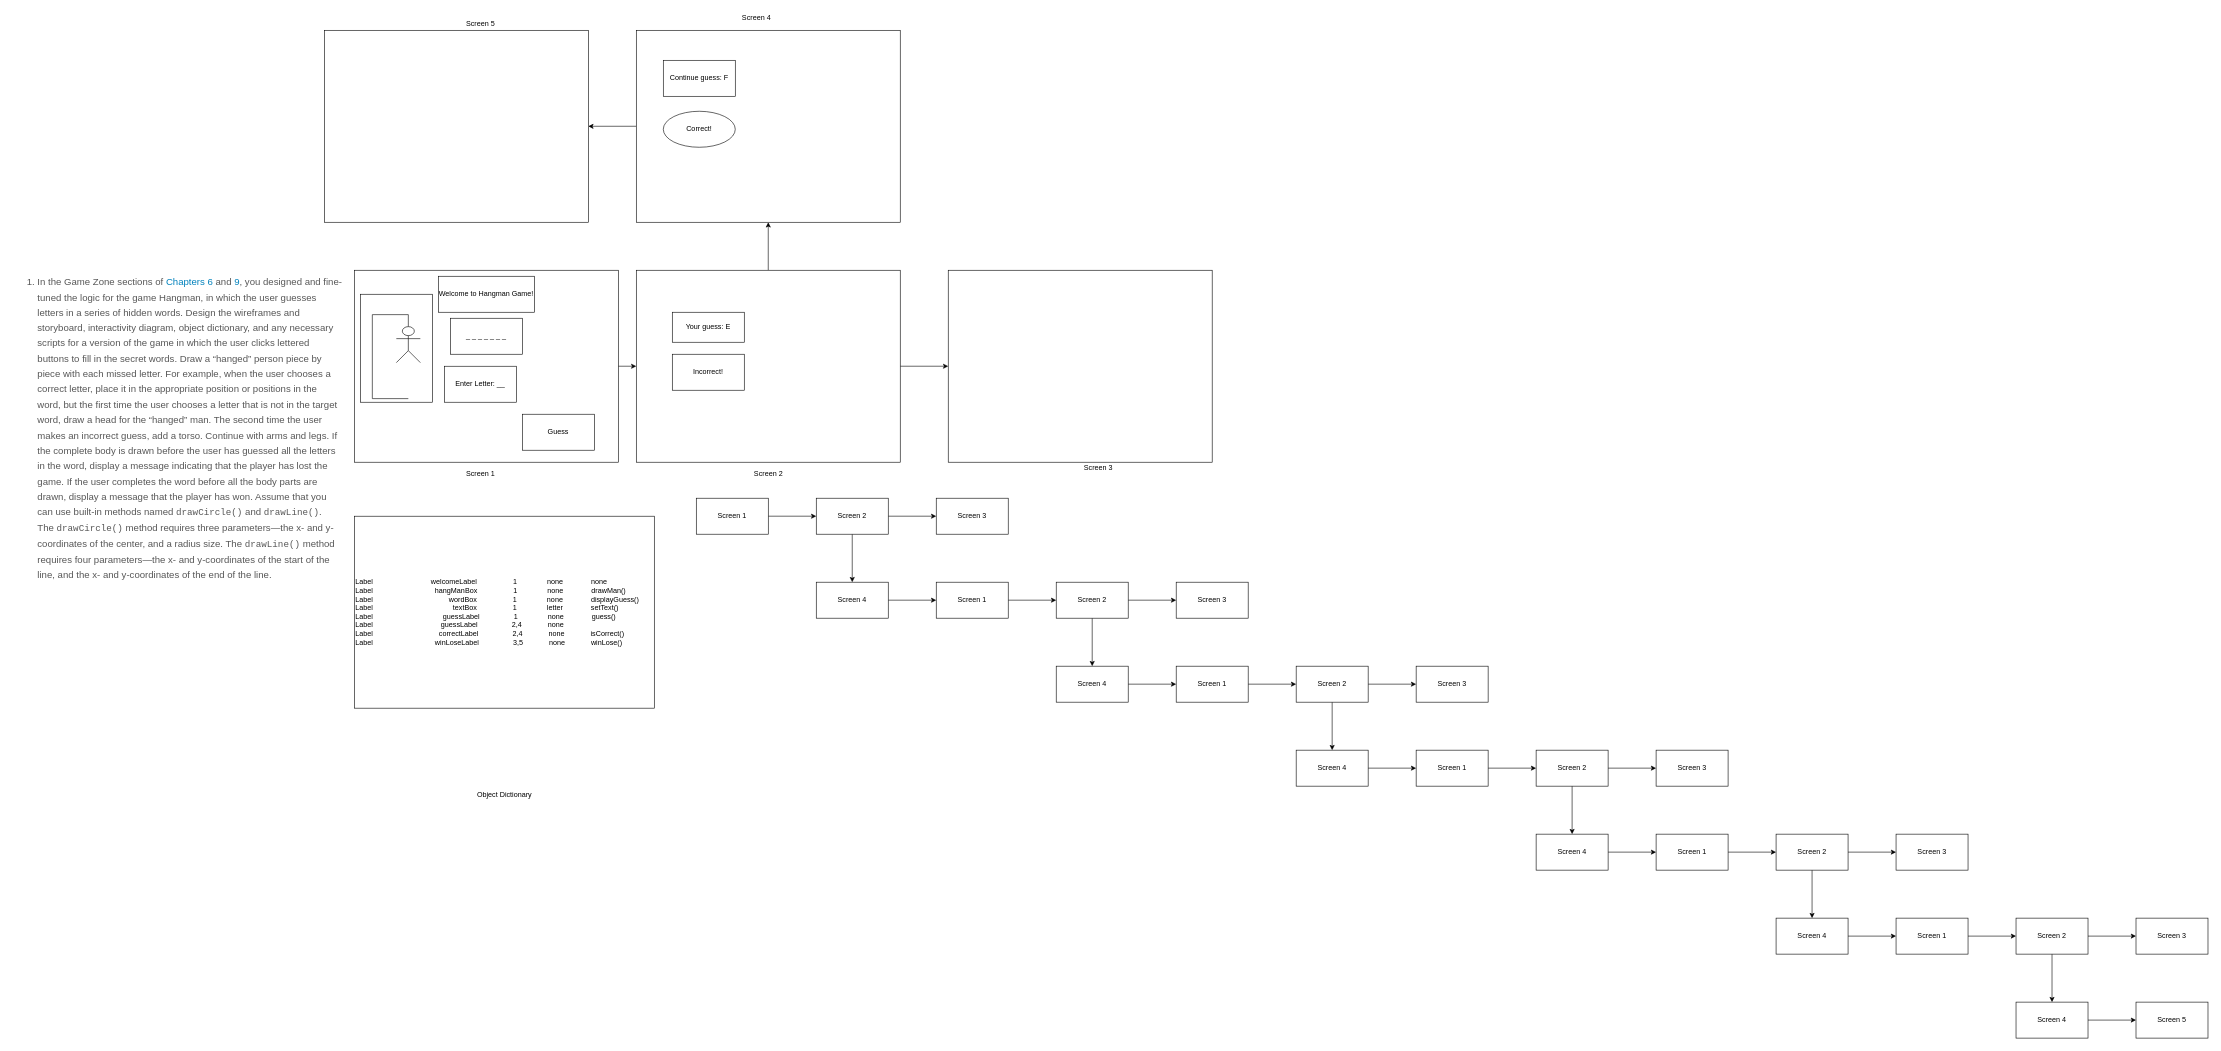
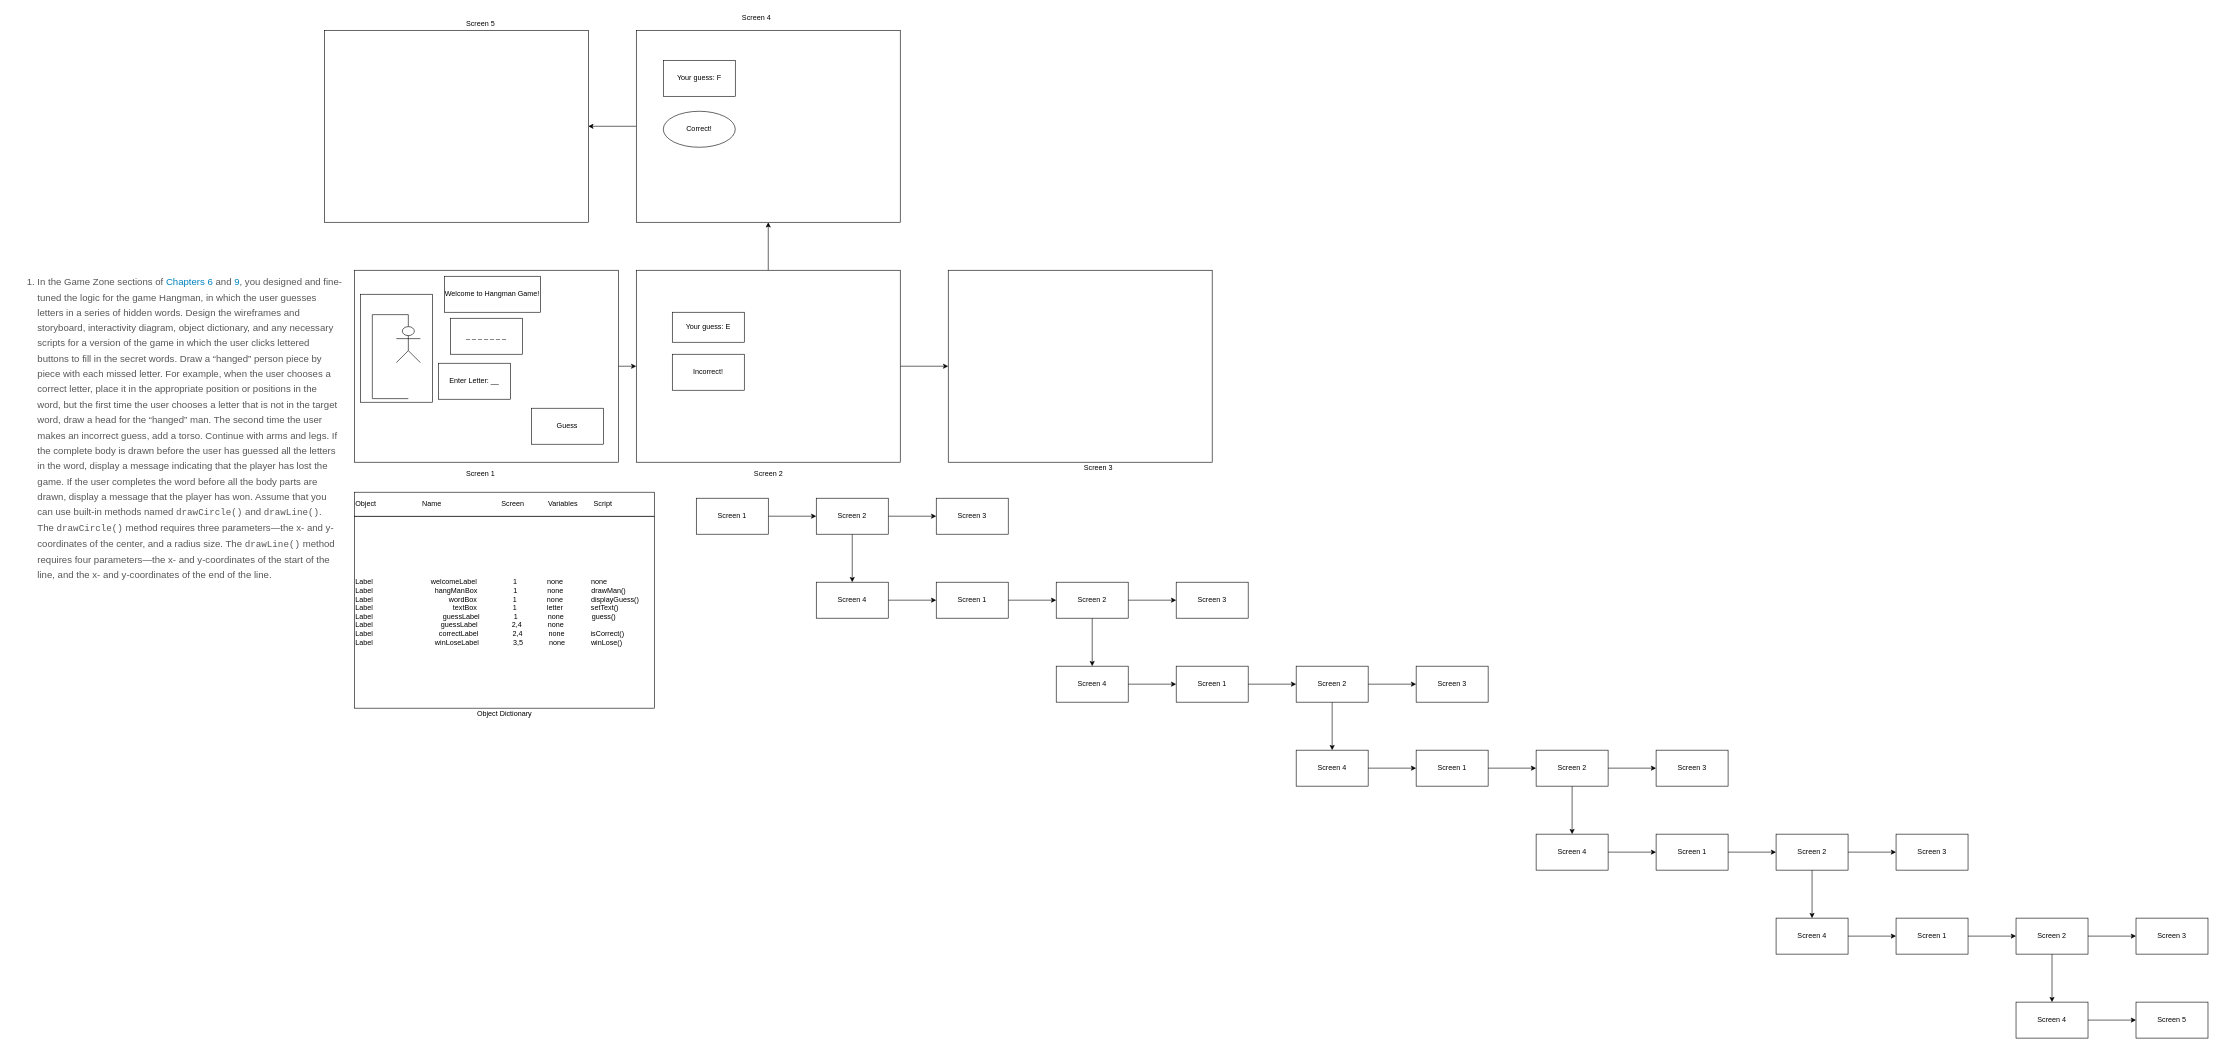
(699, 78) -> (699, 78)
(486, 294) -> (492, 294)
(480, 384) -> (474, 381)
(558, 432) -> (567, 426)
none -> (504, 504)
(504, 795) -> (504, 714)
